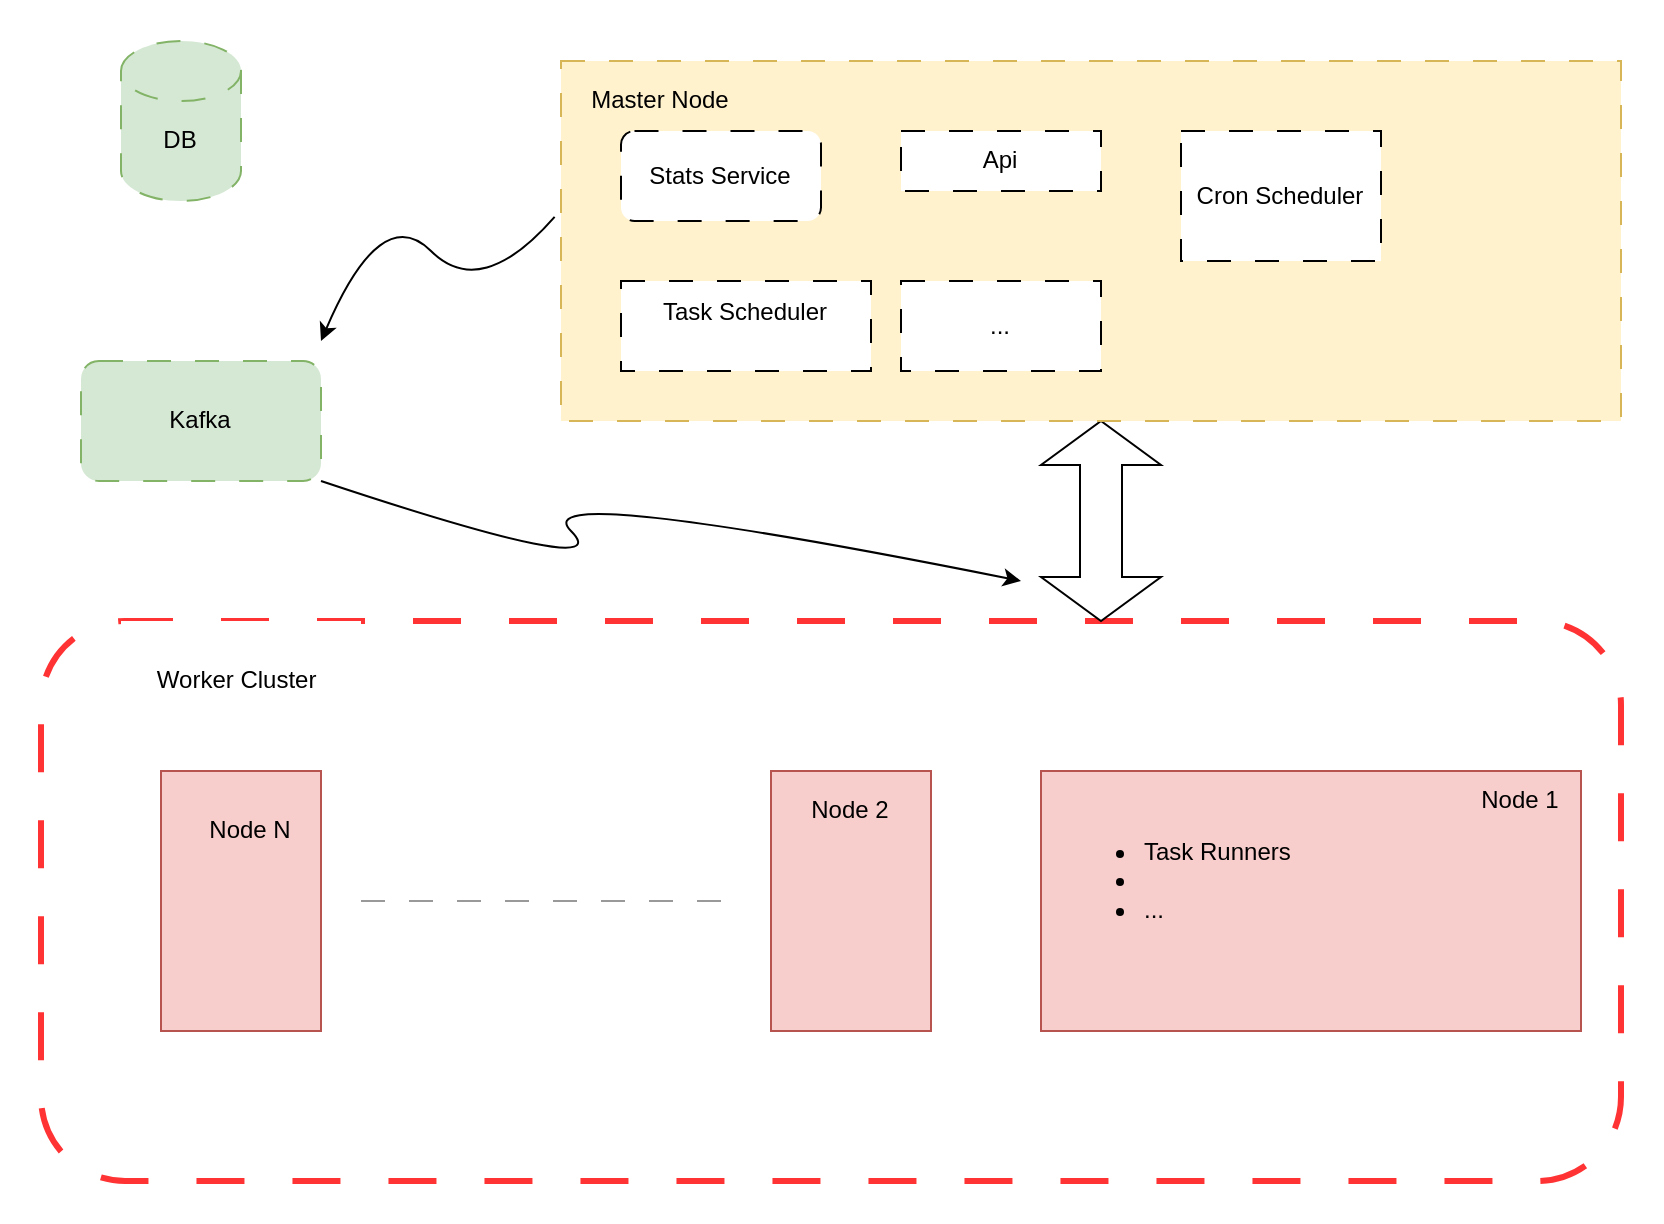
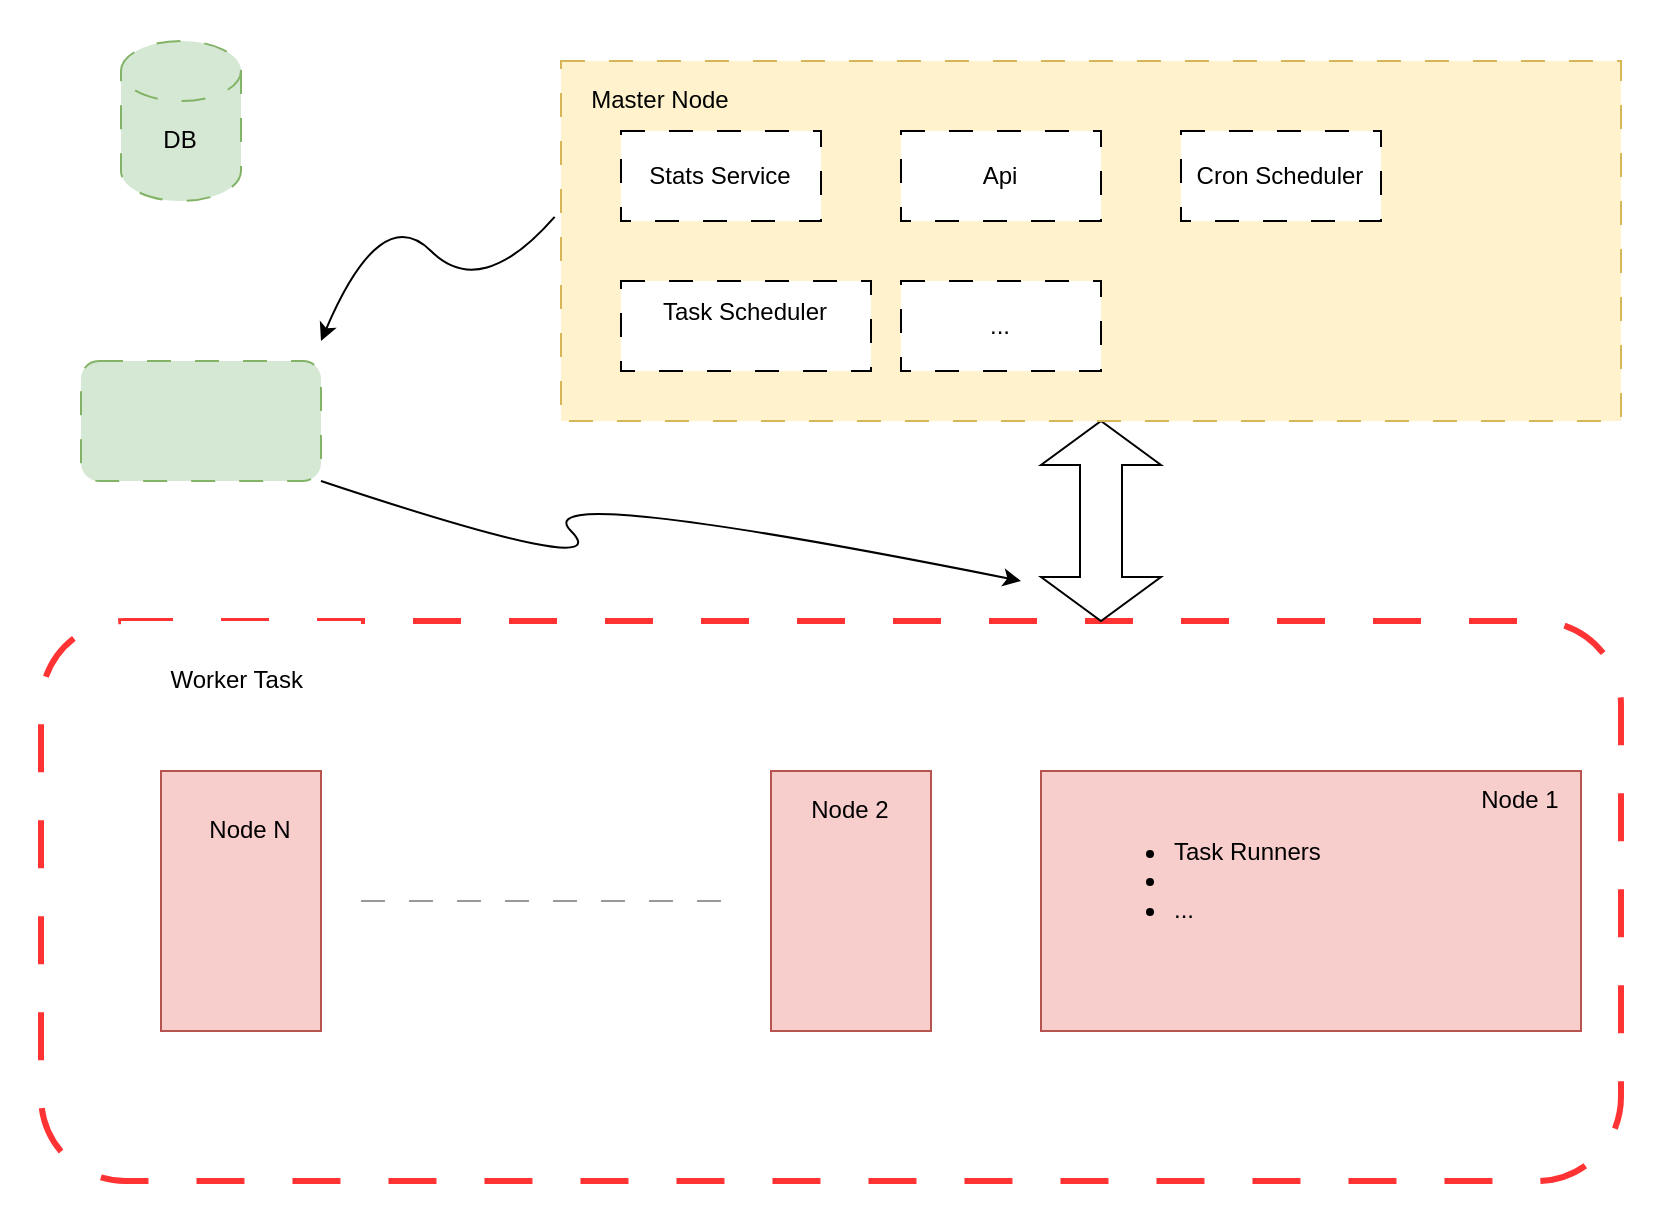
(1001, 161) -> (1001, 176)
(721, 176) -> (721, 176)
(1281, 196) -> (1281, 176)
(201, 421) -> none
(241, 681) -> (241, 681)
(1221, 881) -> (1251, 881)
